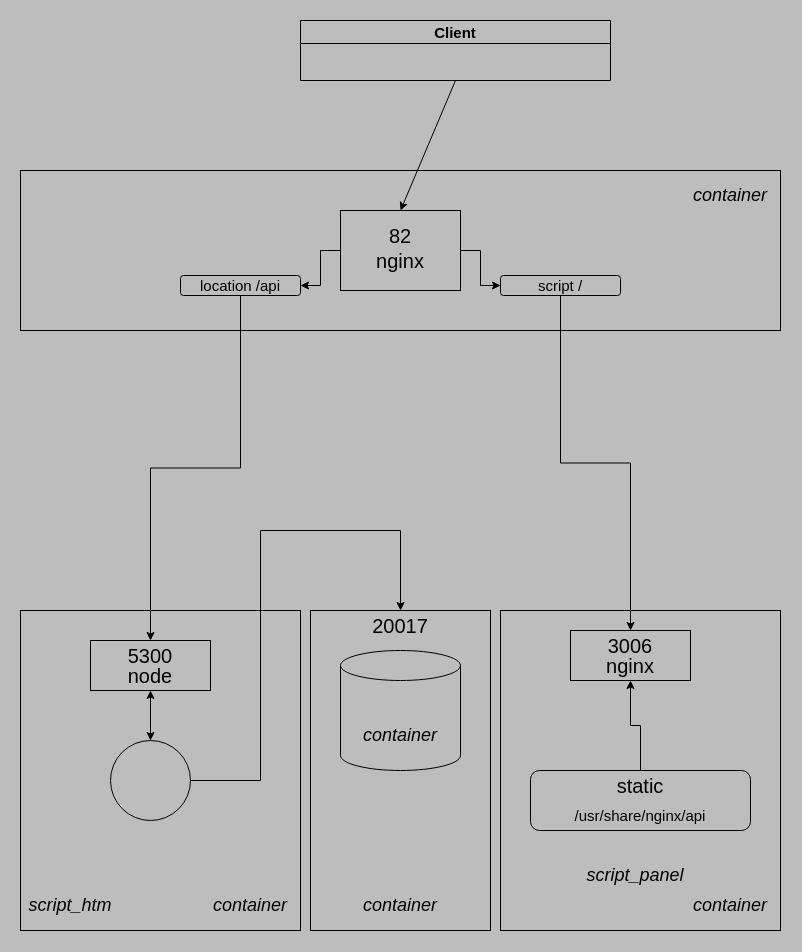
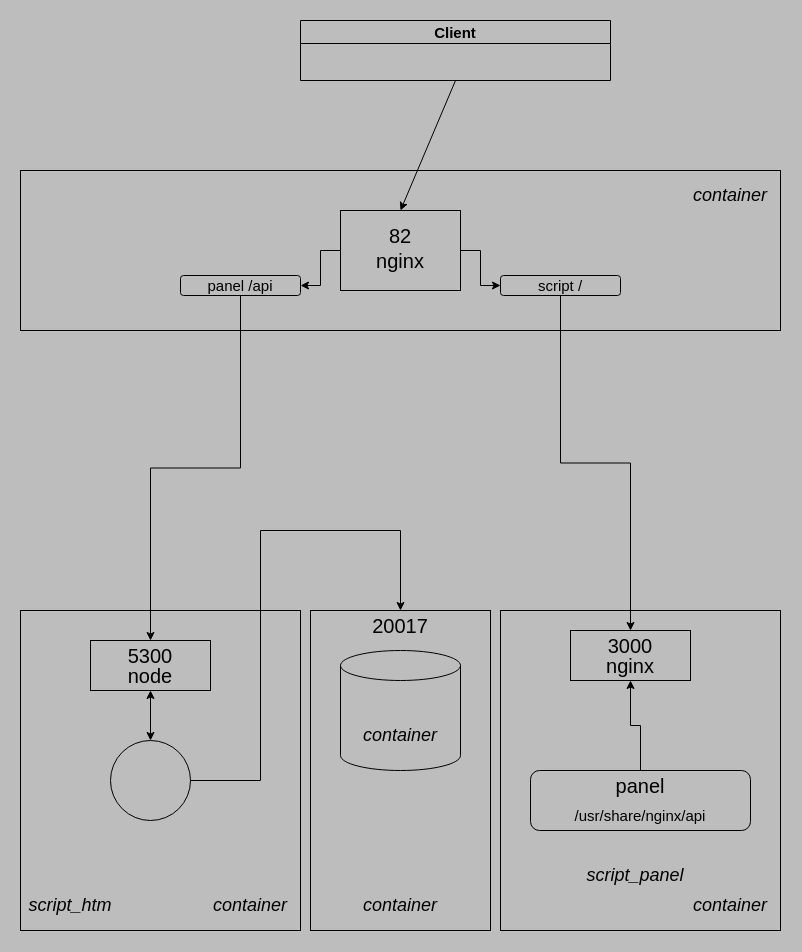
(241, 286) -> (241, 286)
(631, 646) -> (631, 646)
(641, 786) -> (641, 786)
